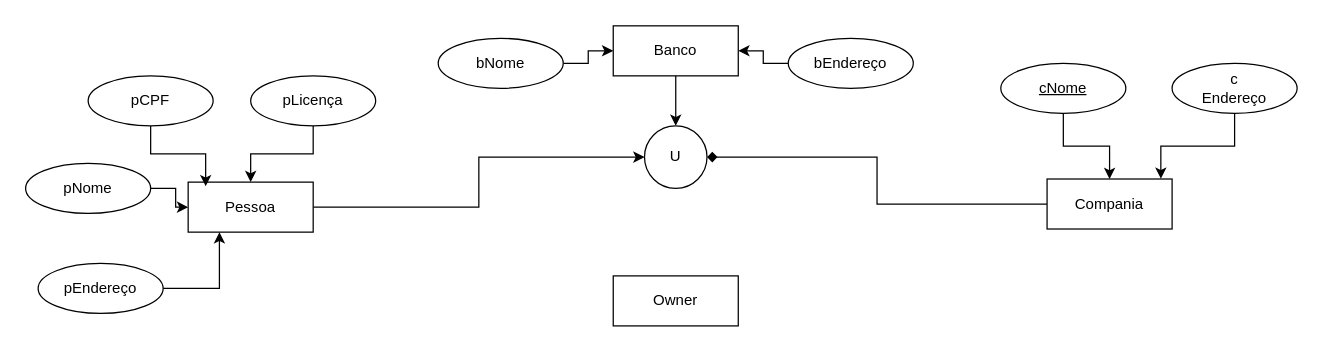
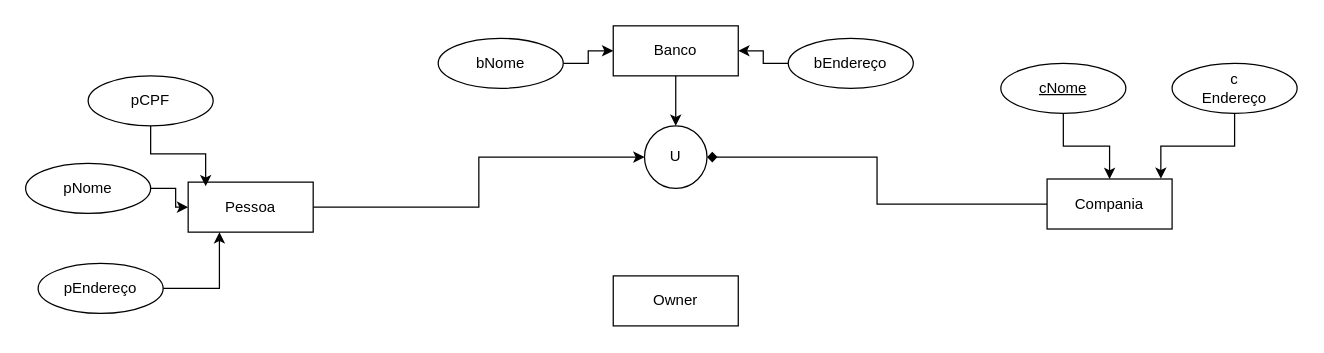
(313, 101) -> none
(286, 154) -> none
